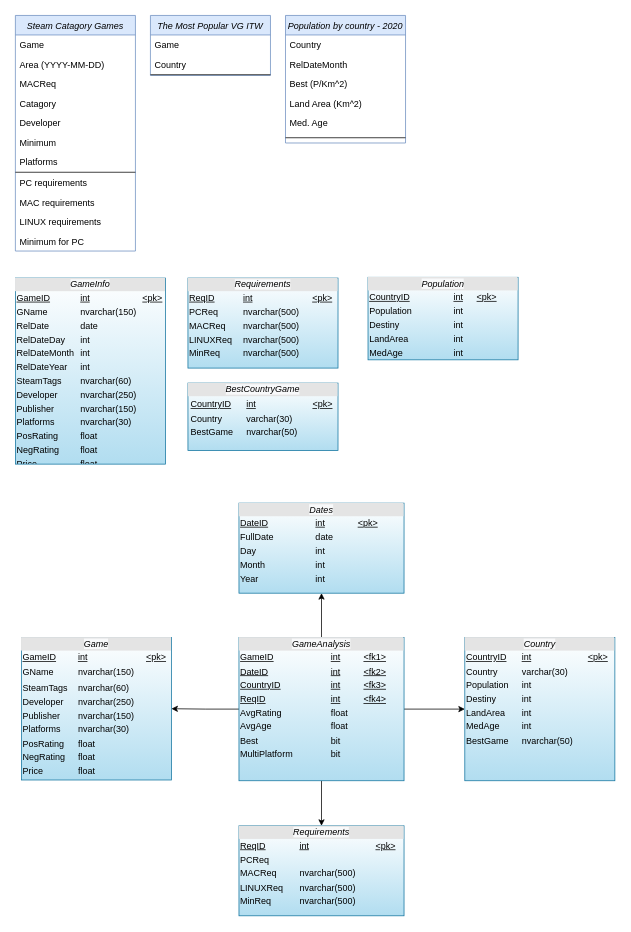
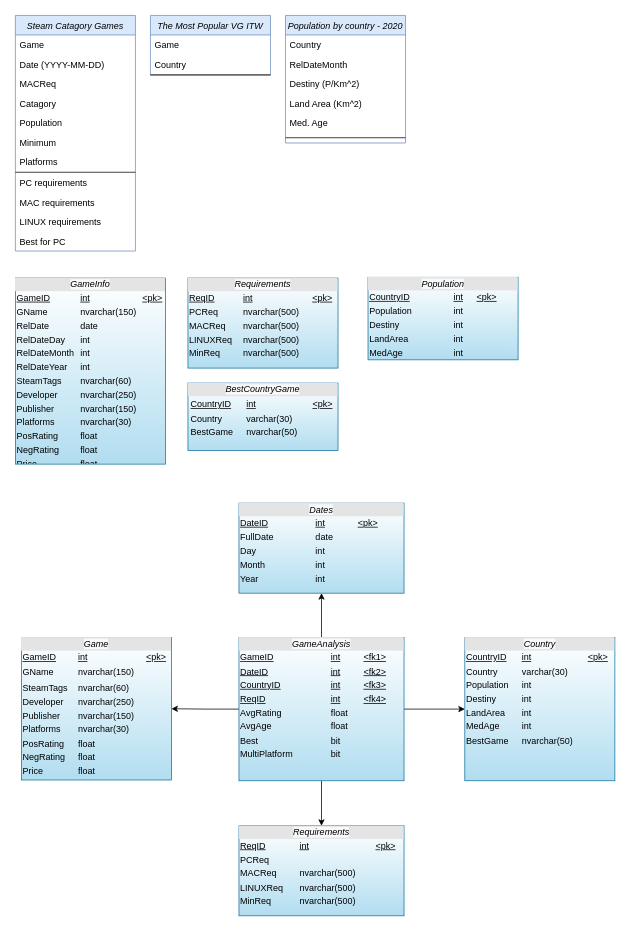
(61, 65) -> (61, 65)
(321, 84) -> (327, 84)
(41, 123) -> (42, 123)
(50, 242) -> (45, 242)
